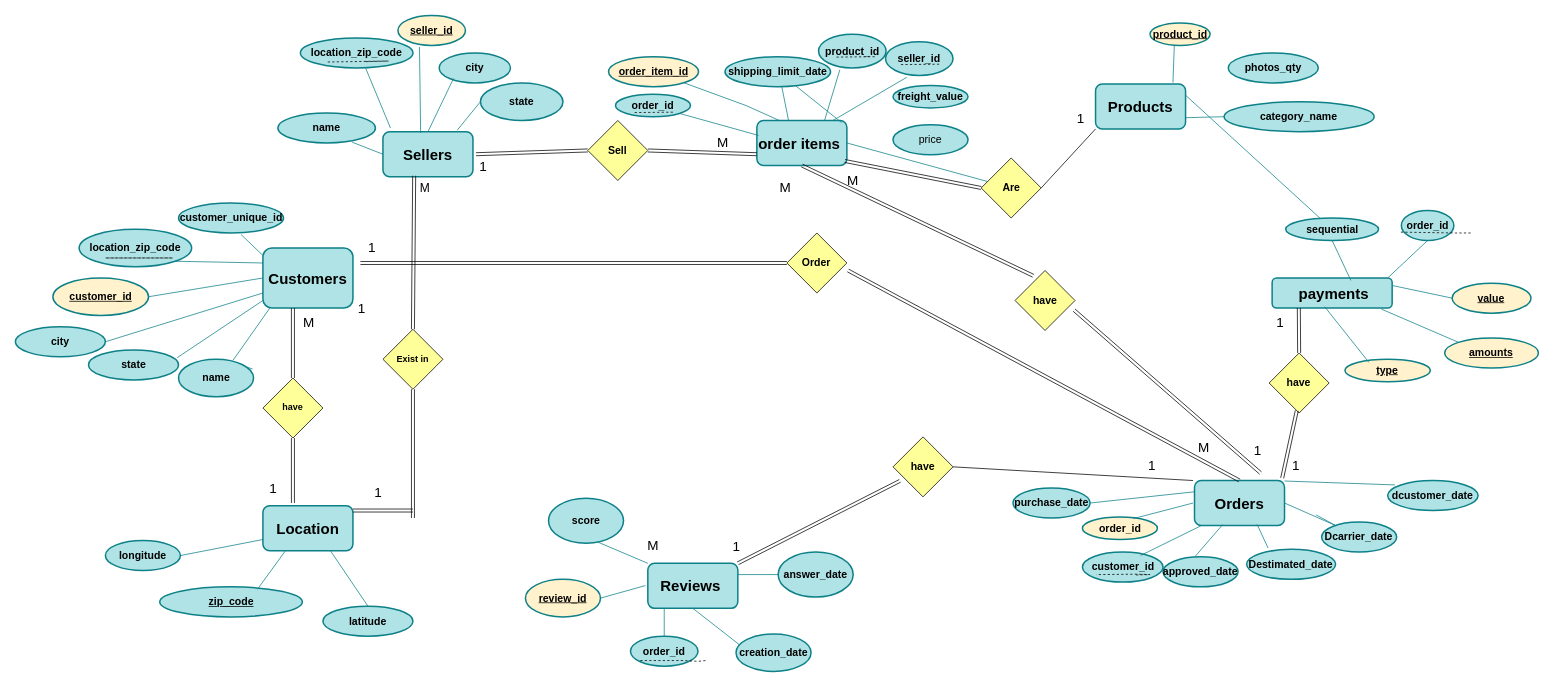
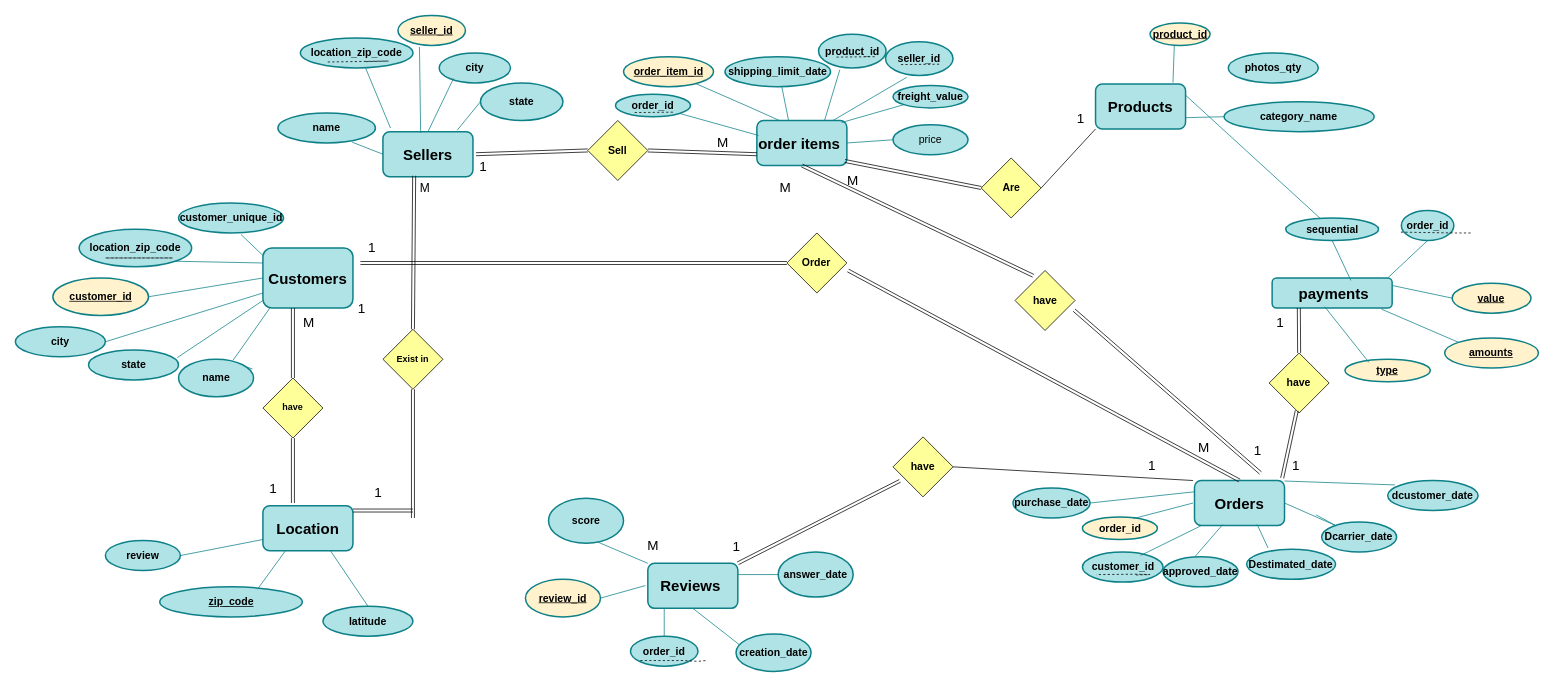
(653, 72) -> (668, 72)
(818, 104) -> (873, 113)
(917, 162) -> (870, 141)
(143, 555) -> (143, 555)
